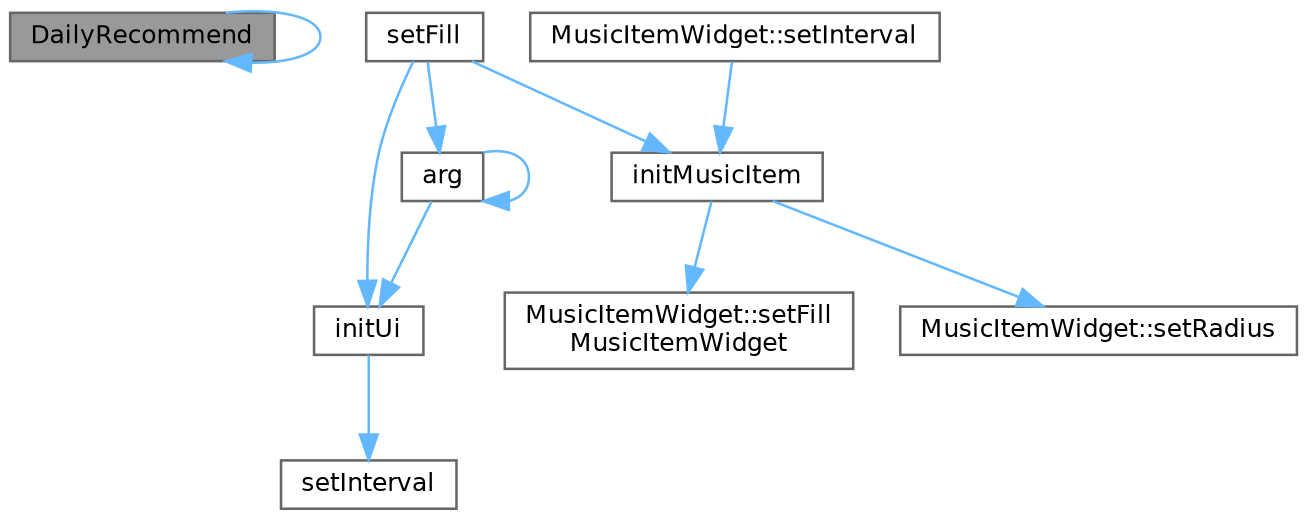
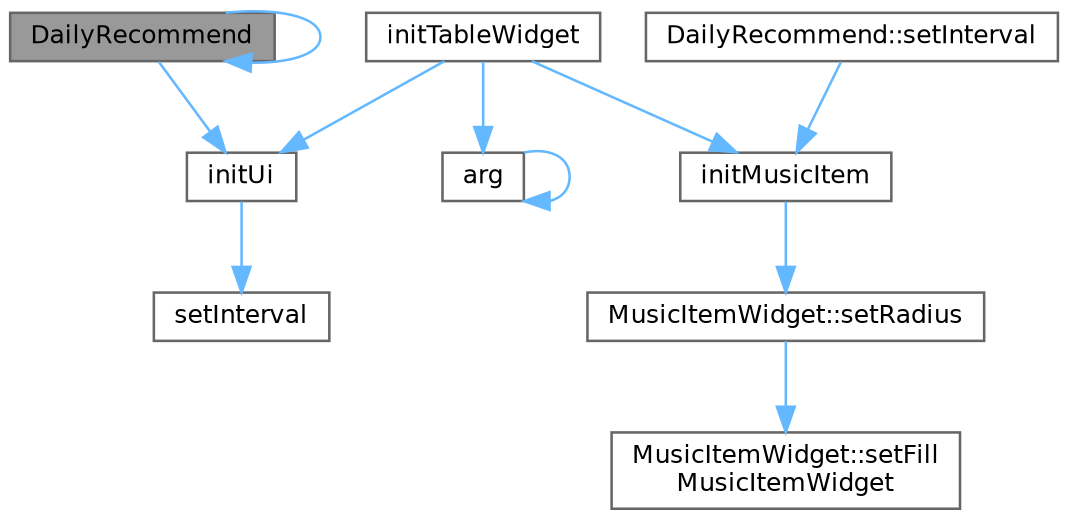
(425, 37) -> (483, 37)
(735, 37) -> (852, 37)
(703, 234) -> (786, 374)
(411, 242) -> (184, 97)
